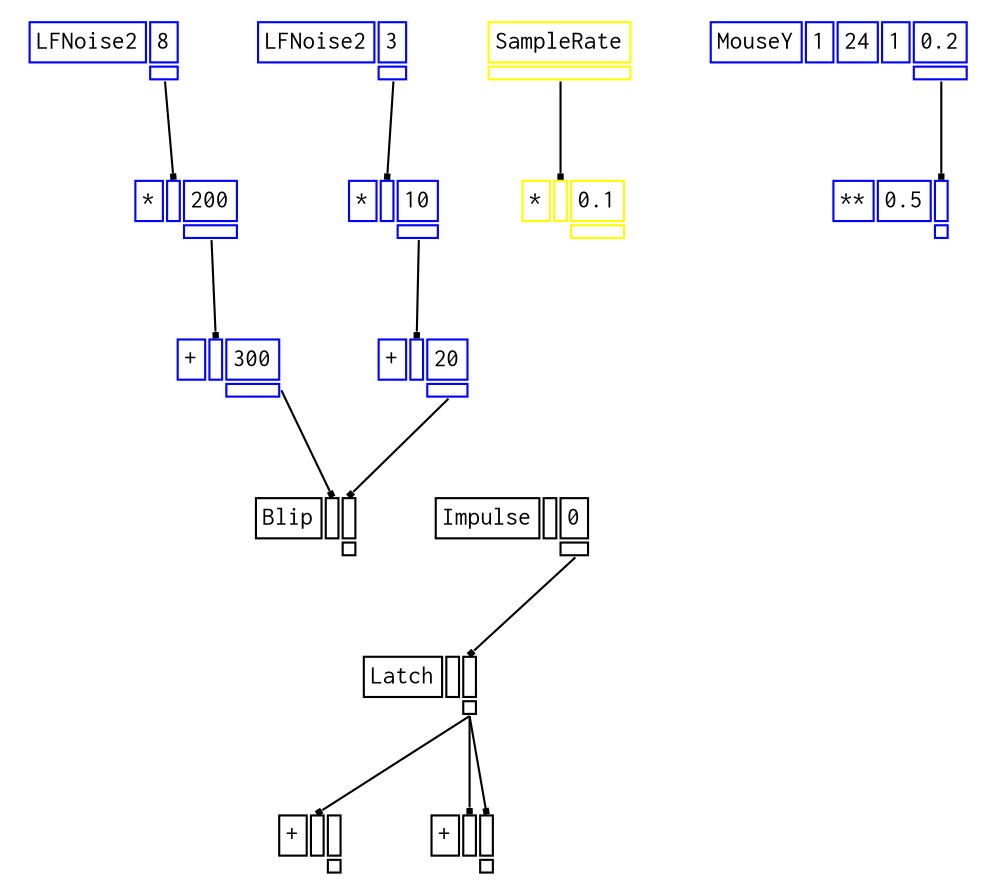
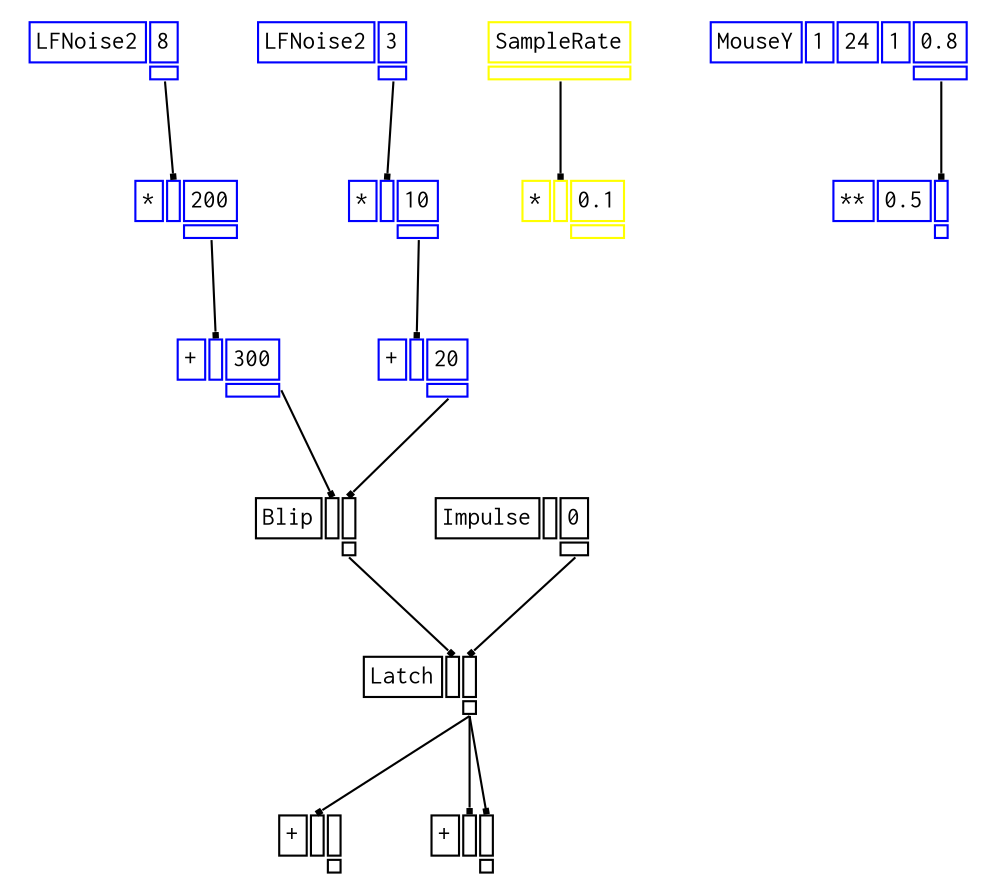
(940, 41) -> (940, 41)
none -> (399, 604)
